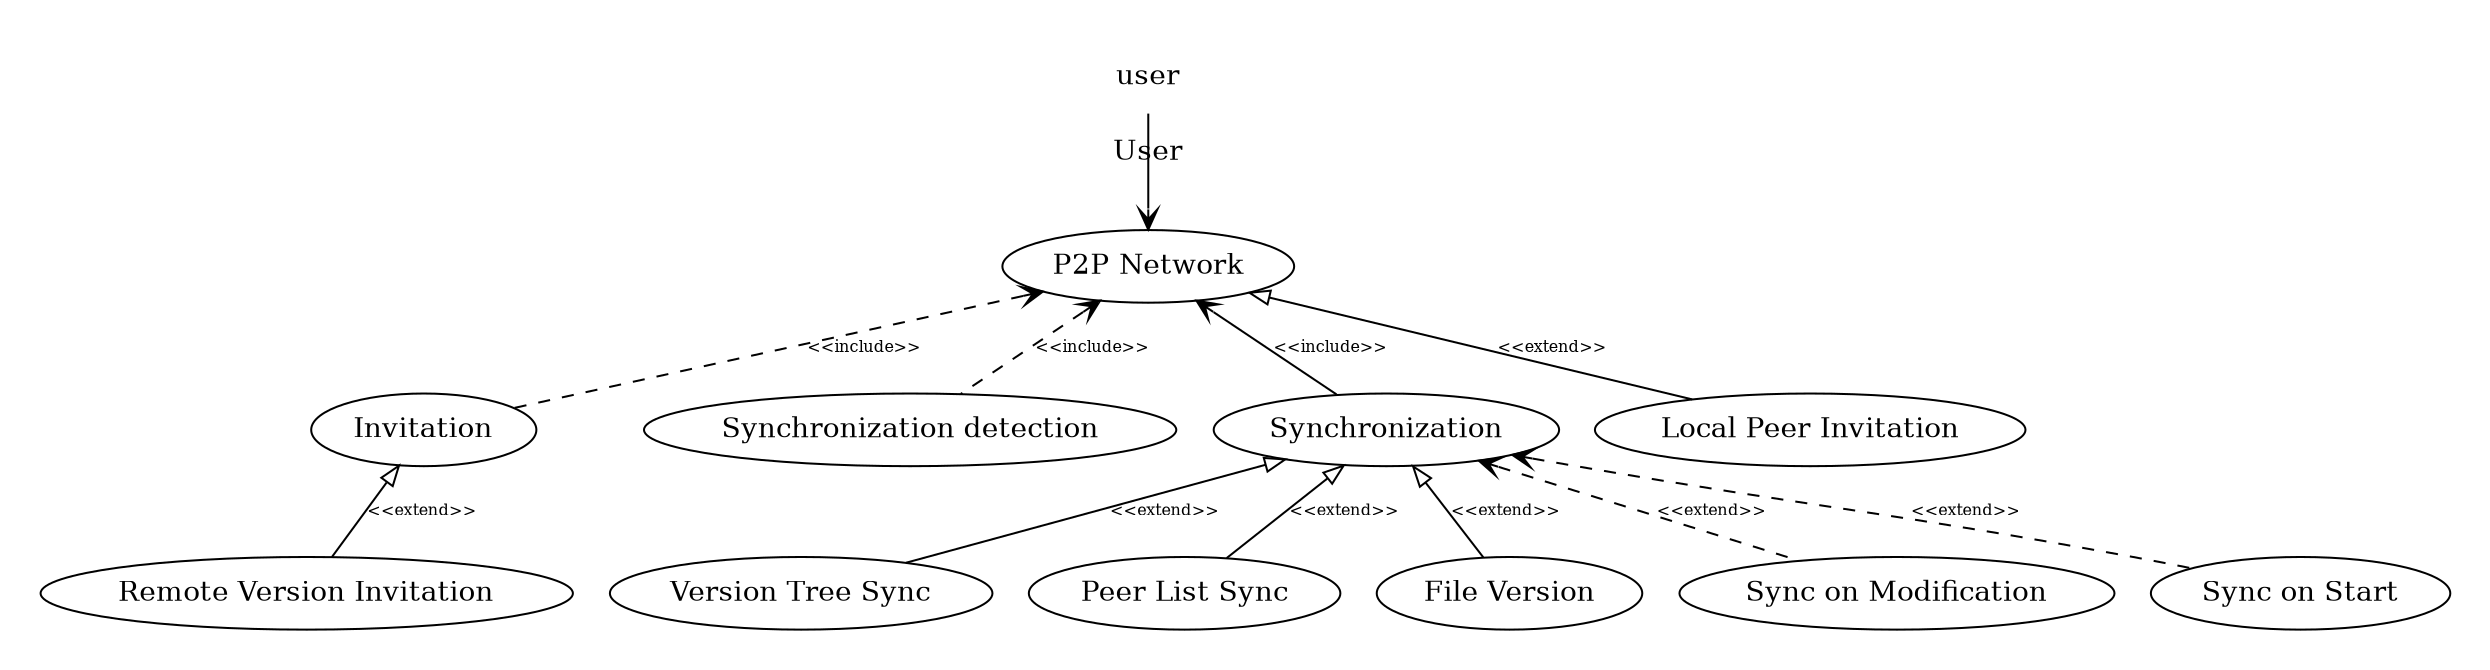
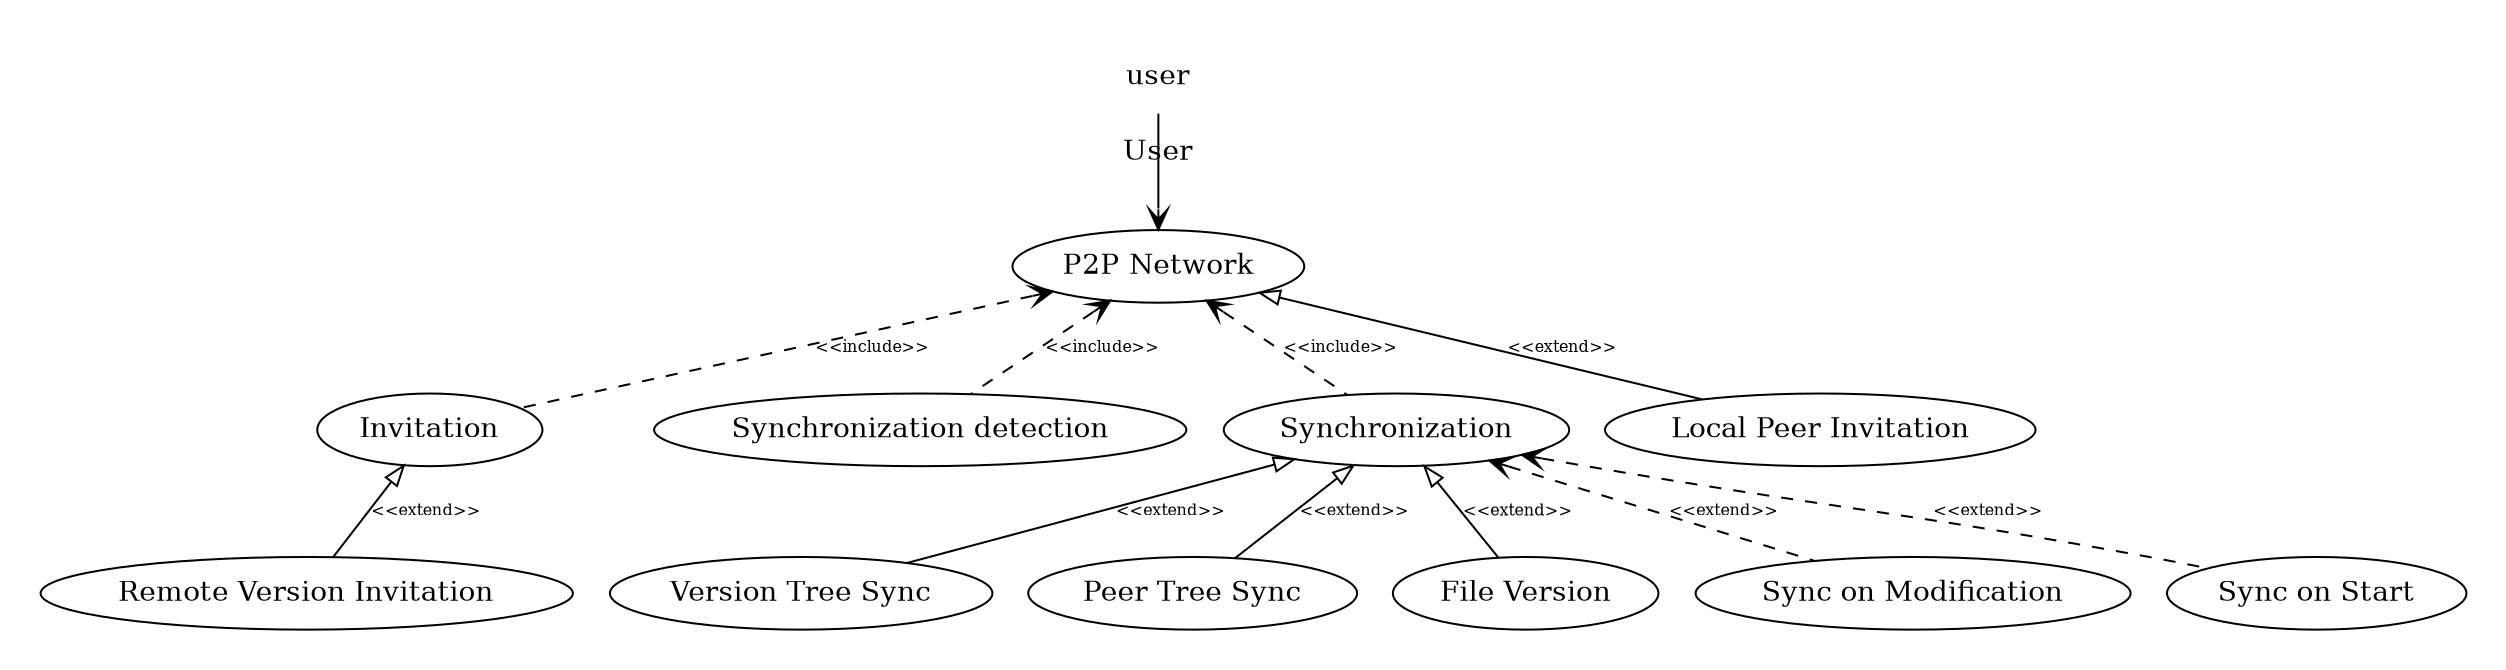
(1275, 353) -> (1285, 353)
(1185, 593) -> (1193, 593)
